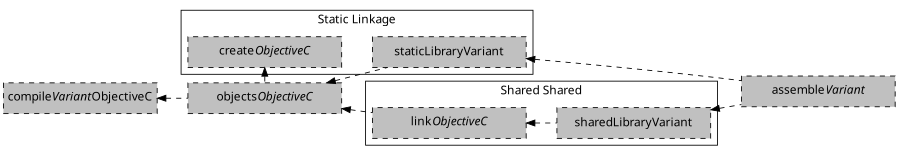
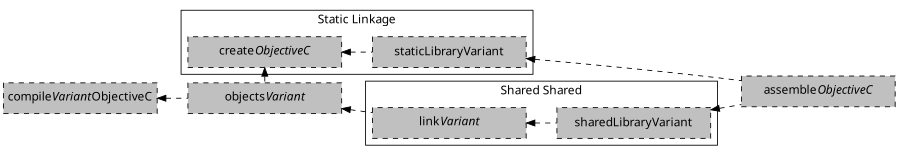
(361, 74) -> (361, 52)
(845, 90) -> (845, 90)
(285, 97) -> (285, 97)
(460, 122) -> (460, 122)
